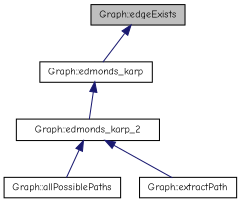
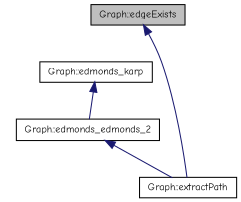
(114, 48) -> (174, 104)
(88, 130) -> (88, 130)
(62, 188) -> none
